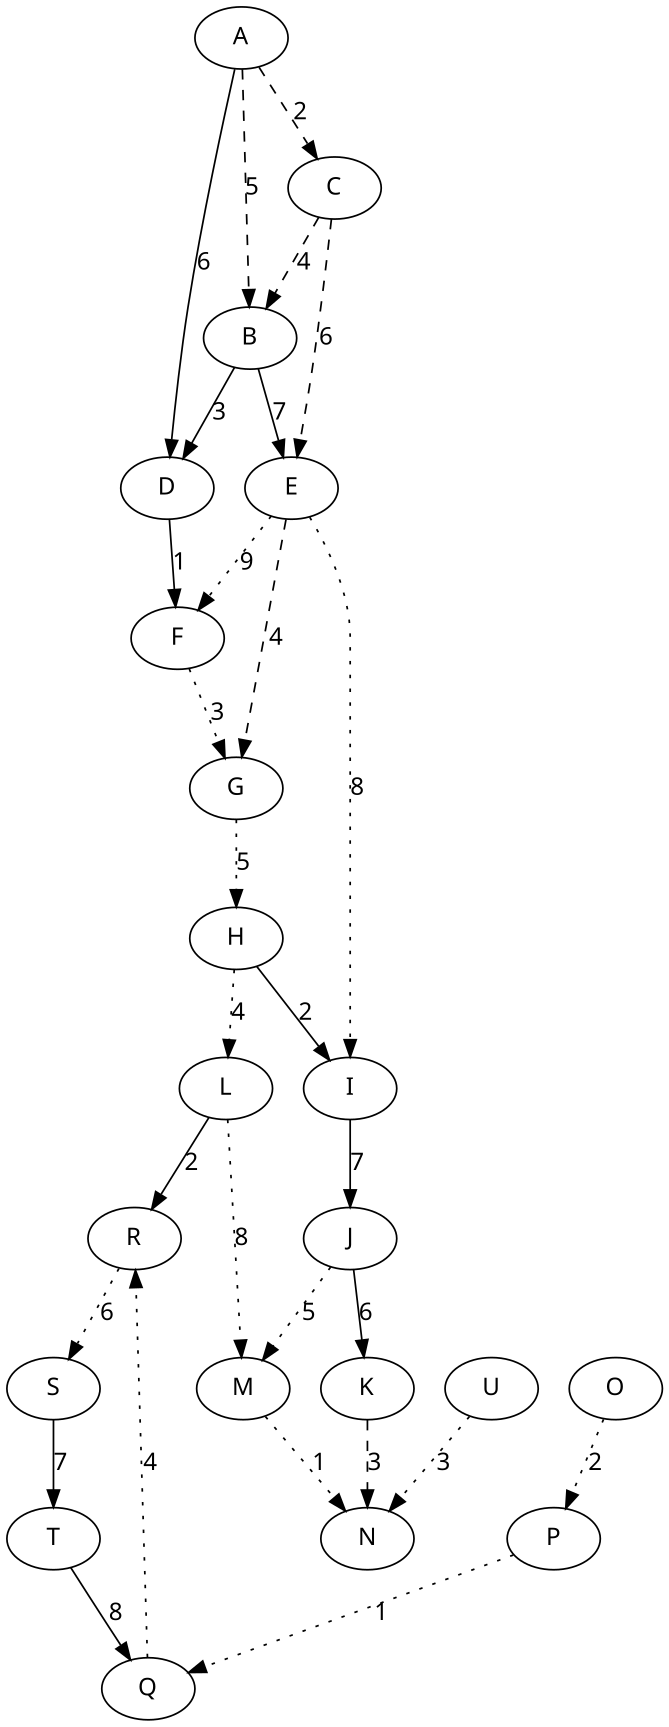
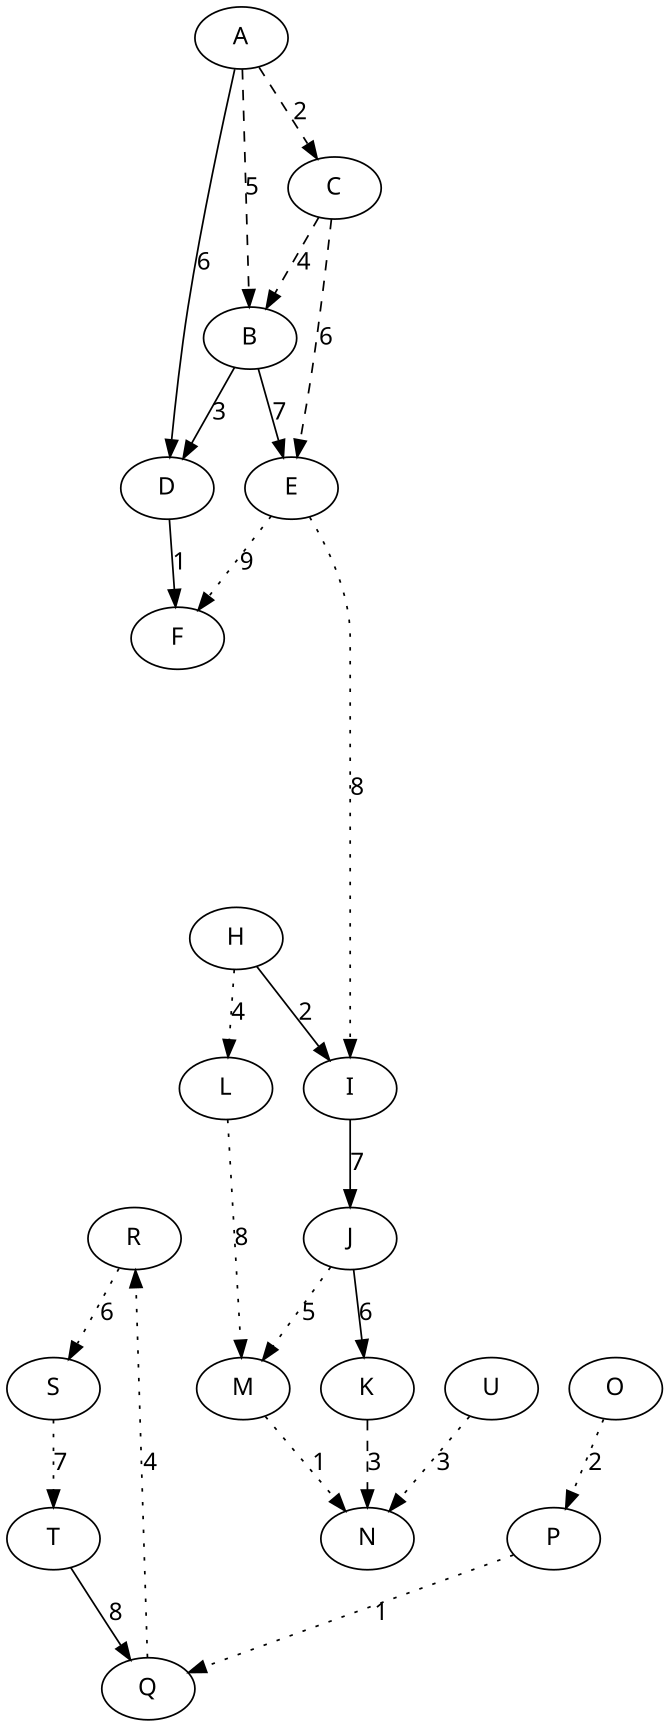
(236, 788) -> none
(185, 1156) -> none
(53, 1455) -> (53, 1455)
